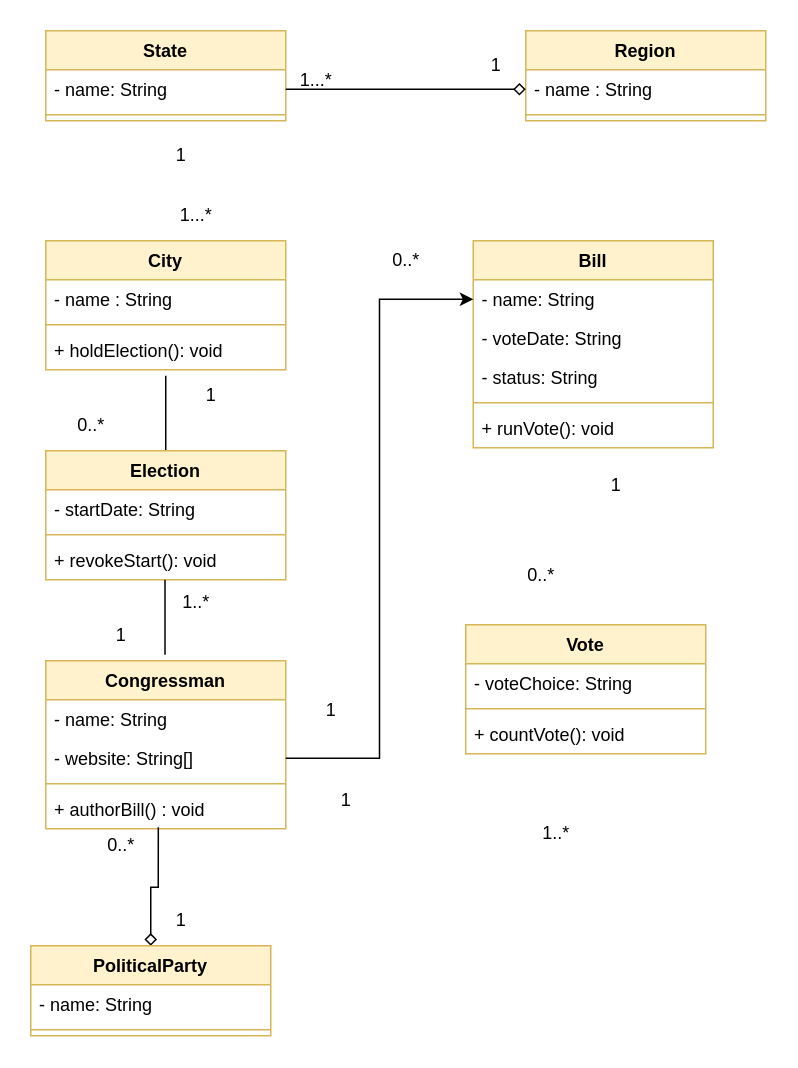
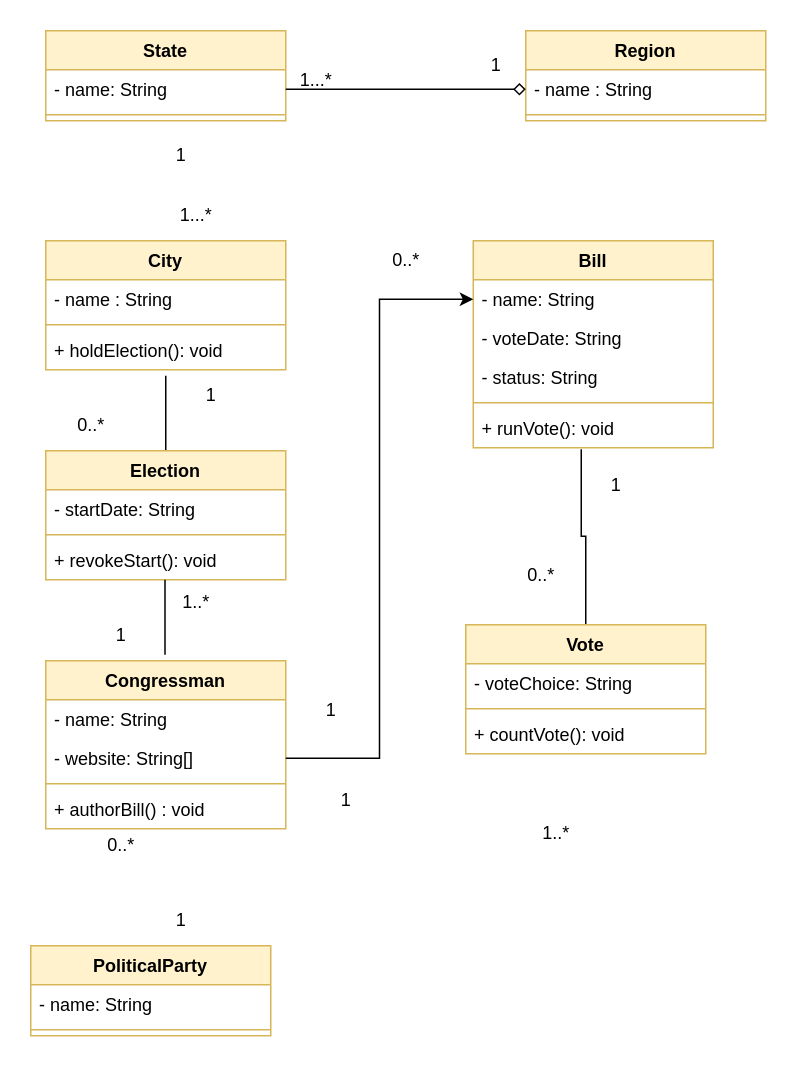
none -> (585, 536)
(158, 886) -> none
